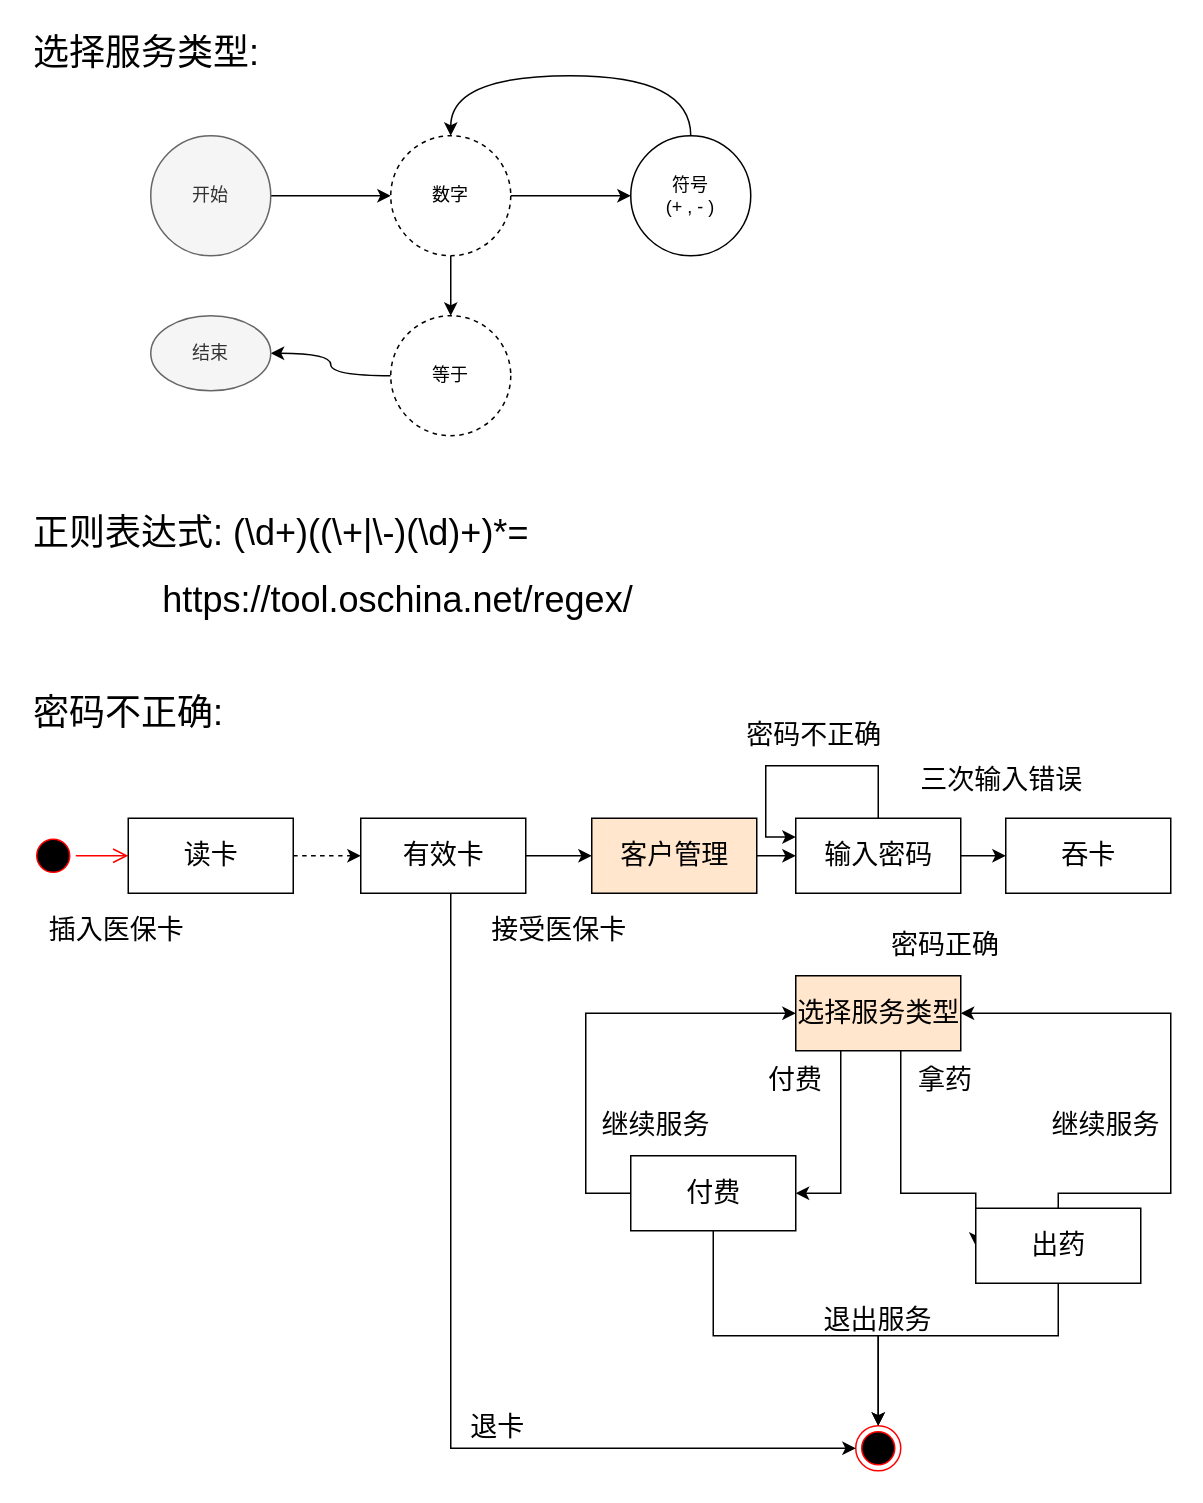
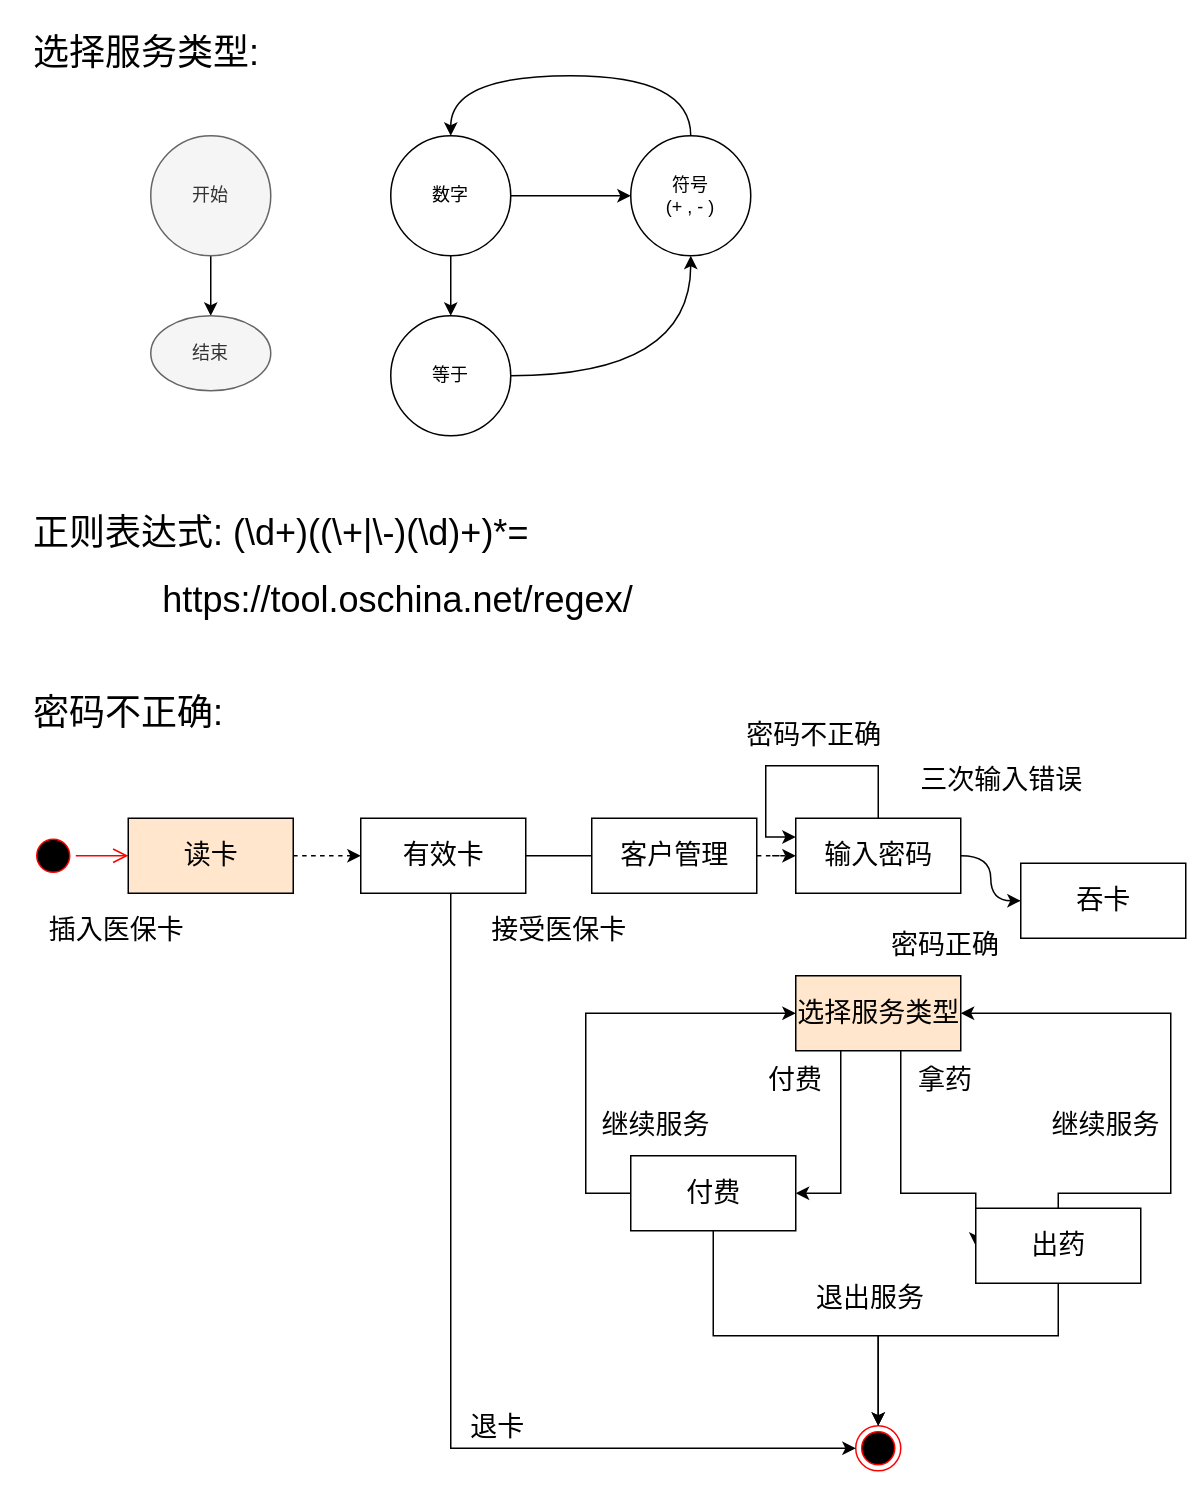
(326, 196) -> (211, 281)
(451, 196) -> (451, 196)
(334, 369) -> (628, 357)
(451, 376) -> (451, 376)
(211, 856) -> (211, 856)
(580, 856) -> (583, 856)
(674, 856) -> (674, 856)
(766, 856) -> (766, 856)
(1088, 856) -> (1103, 901)
(878, 1321) -> (871, 1298)
